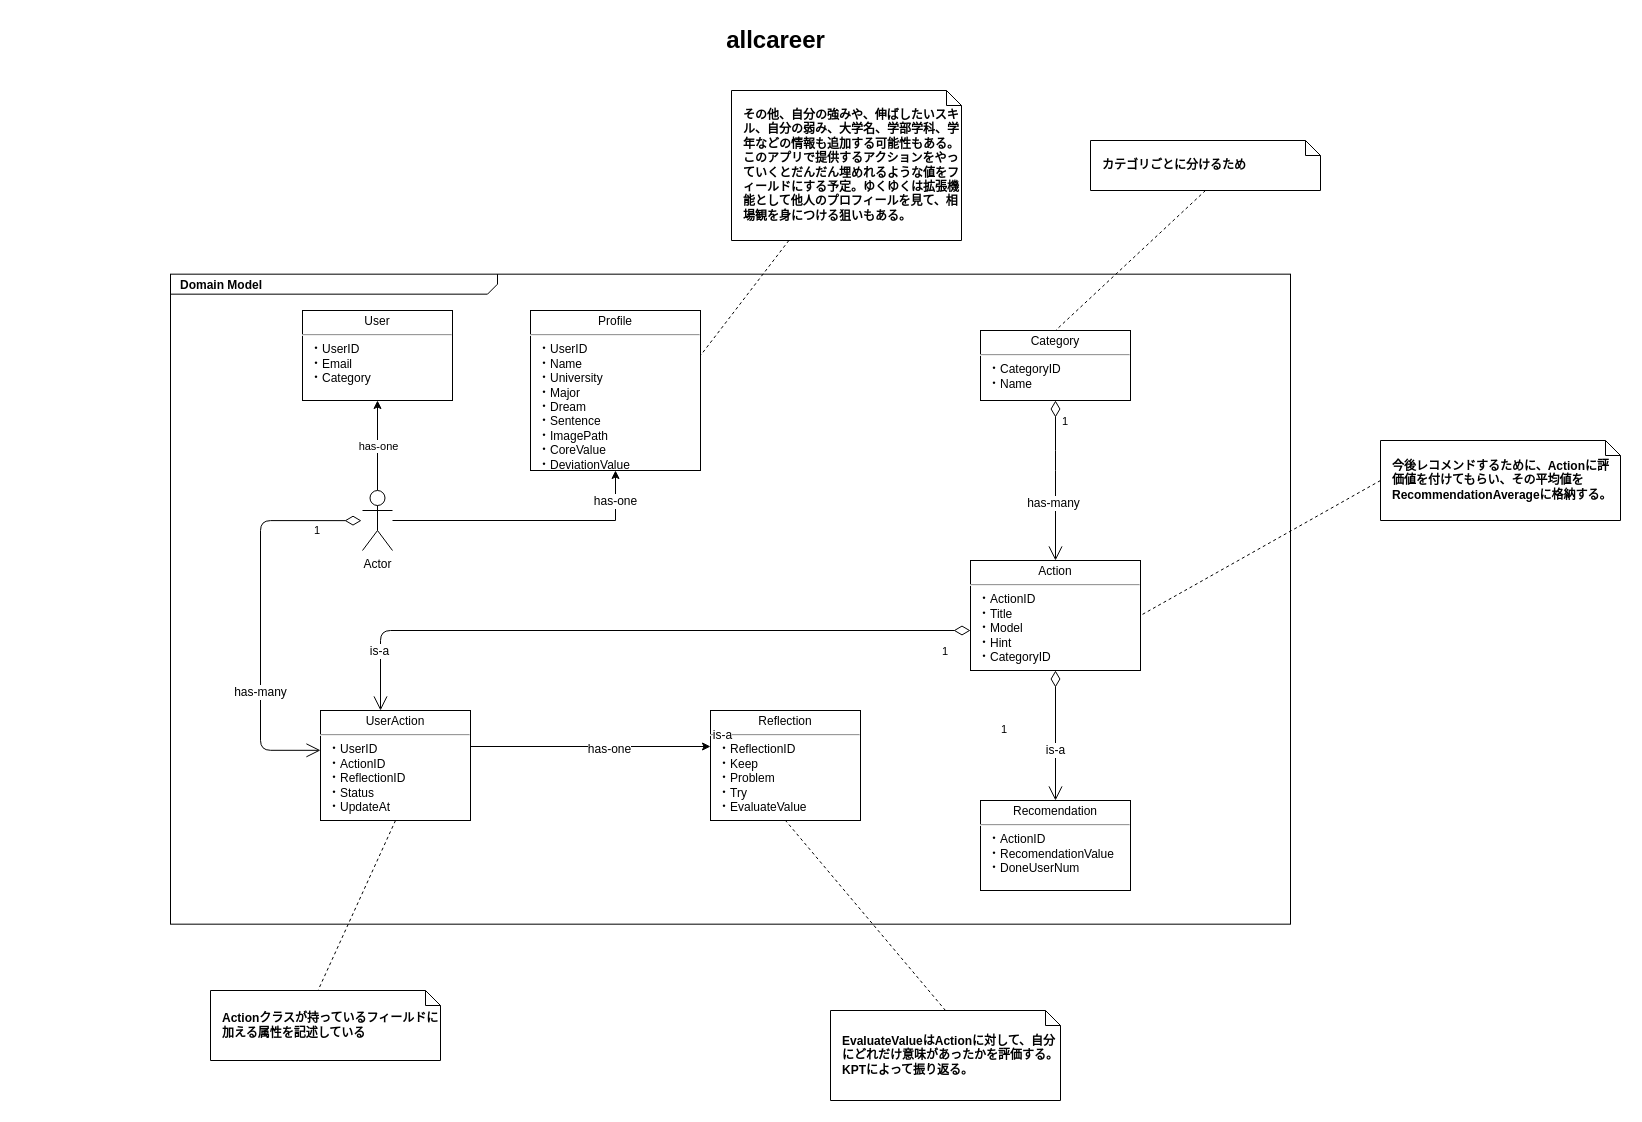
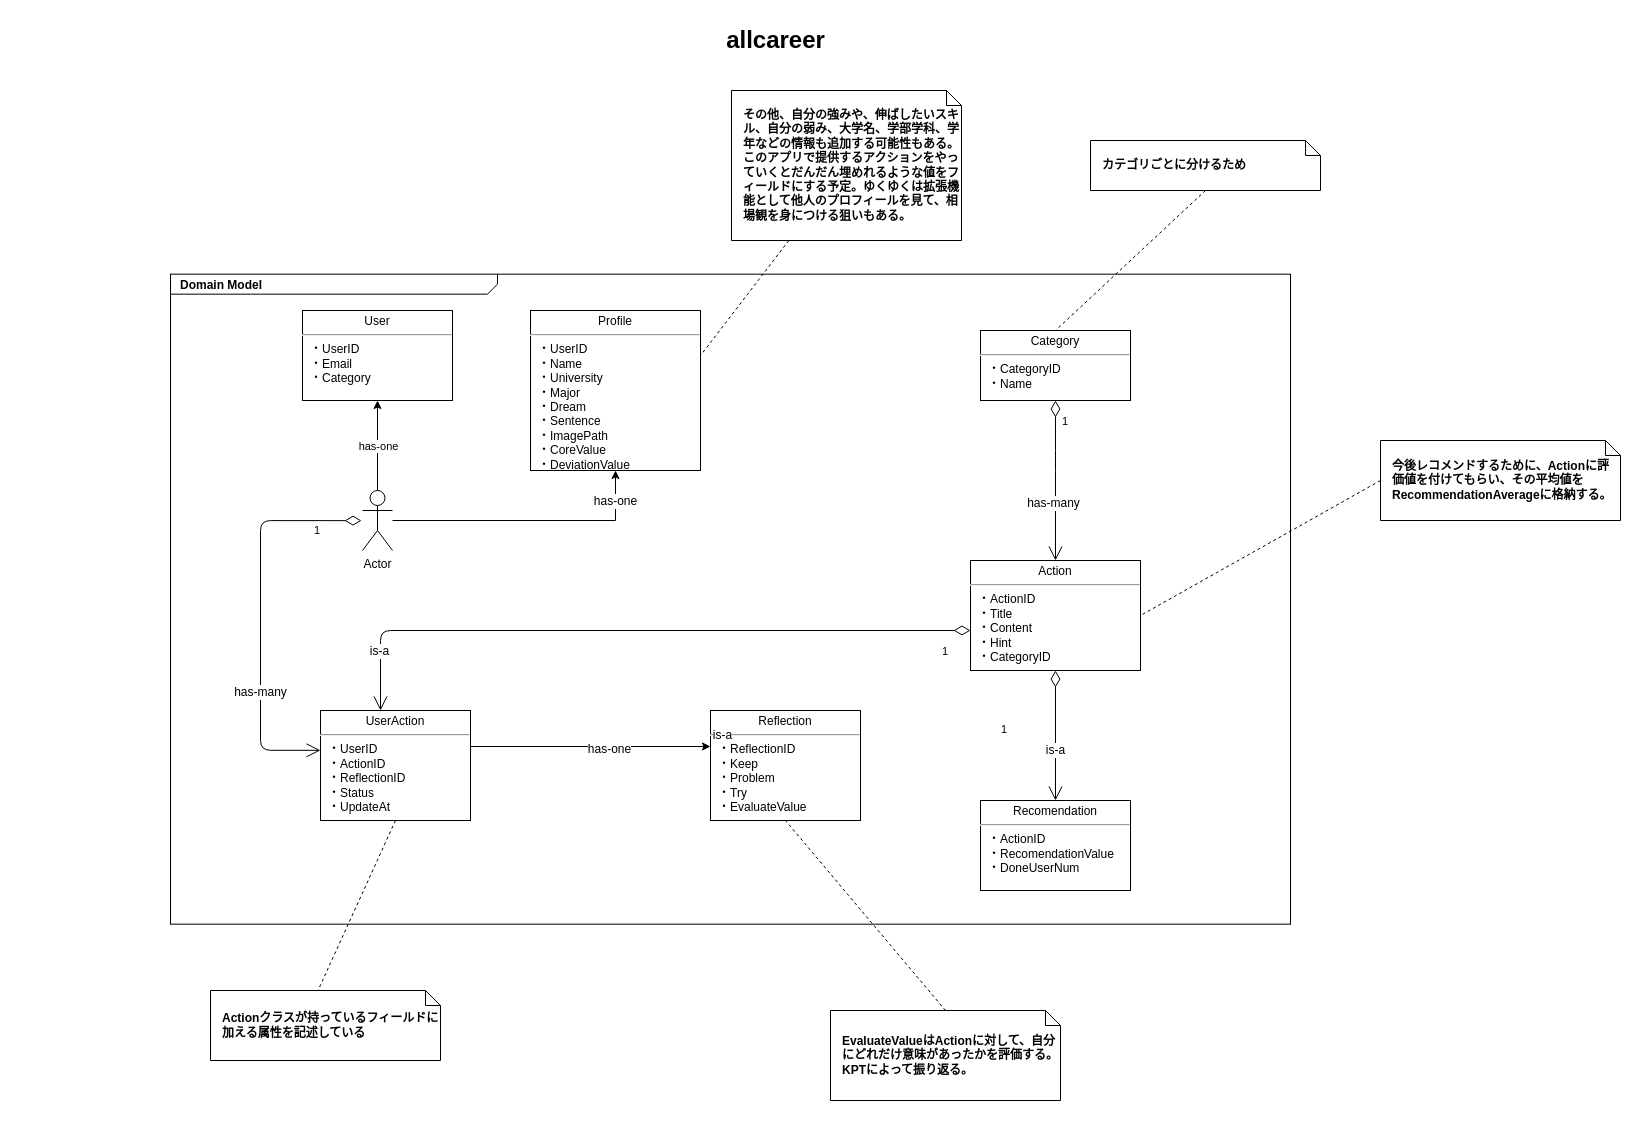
(1056, 561) -> (1056, 561)
